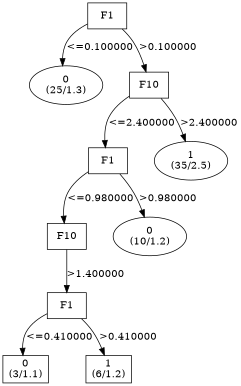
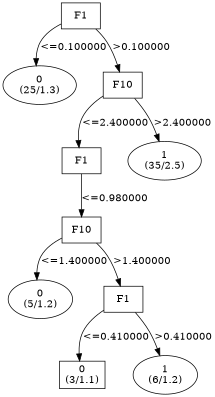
(150, 236) -> none
none -> (40, 299)
(109, 369) -> (165, 375)
